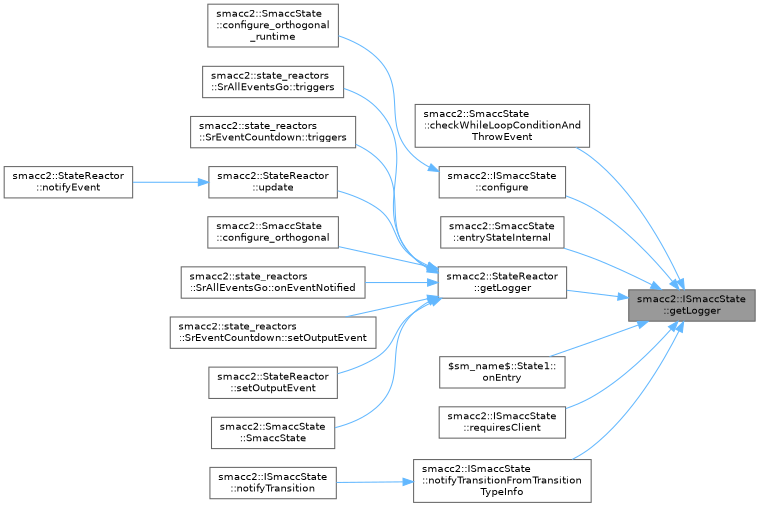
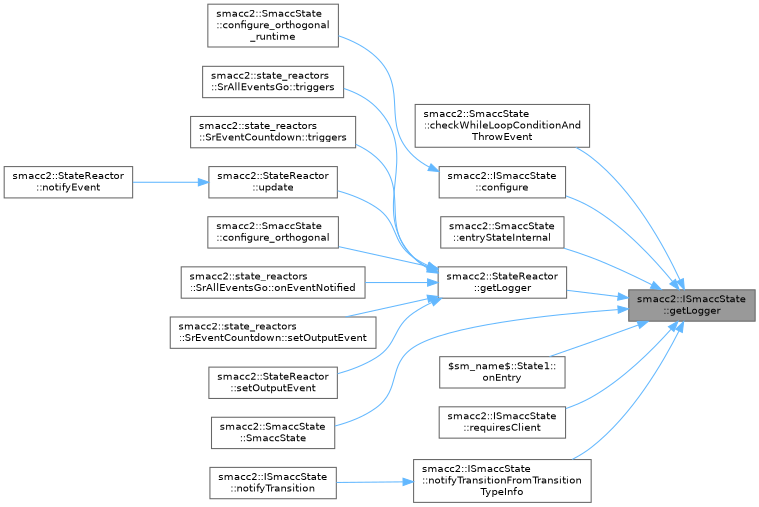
(394, 374) -> (456, 332)
